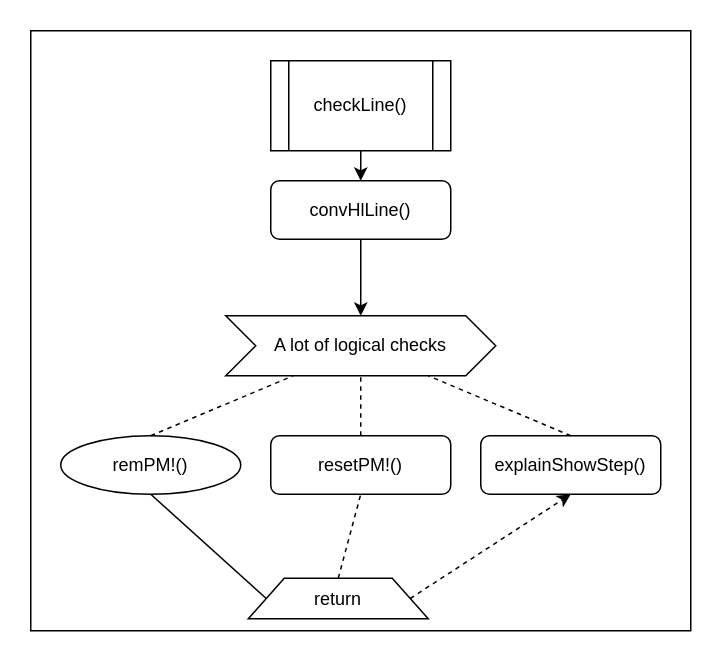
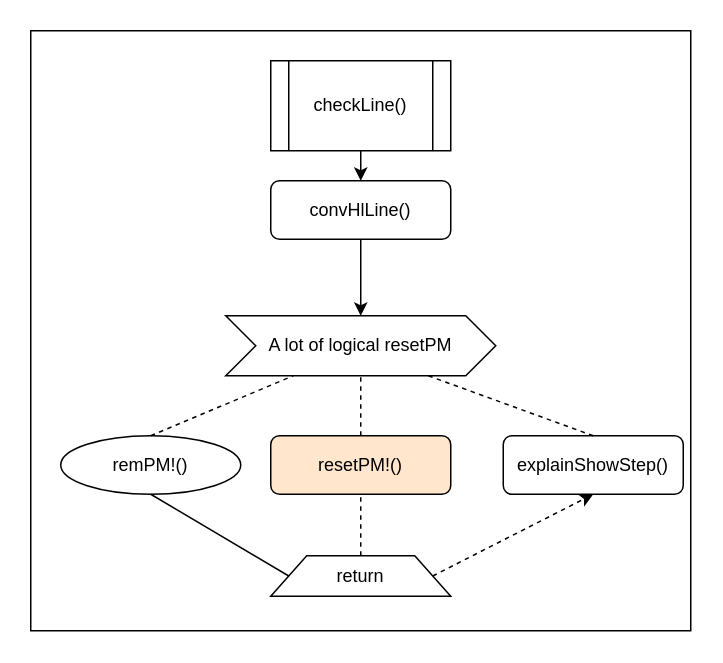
(361, 346) -> (361, 346)
(361, 465) -> (361, 465)
(571, 465) -> (593, 465)
(338, 599) -> (361, 576)
